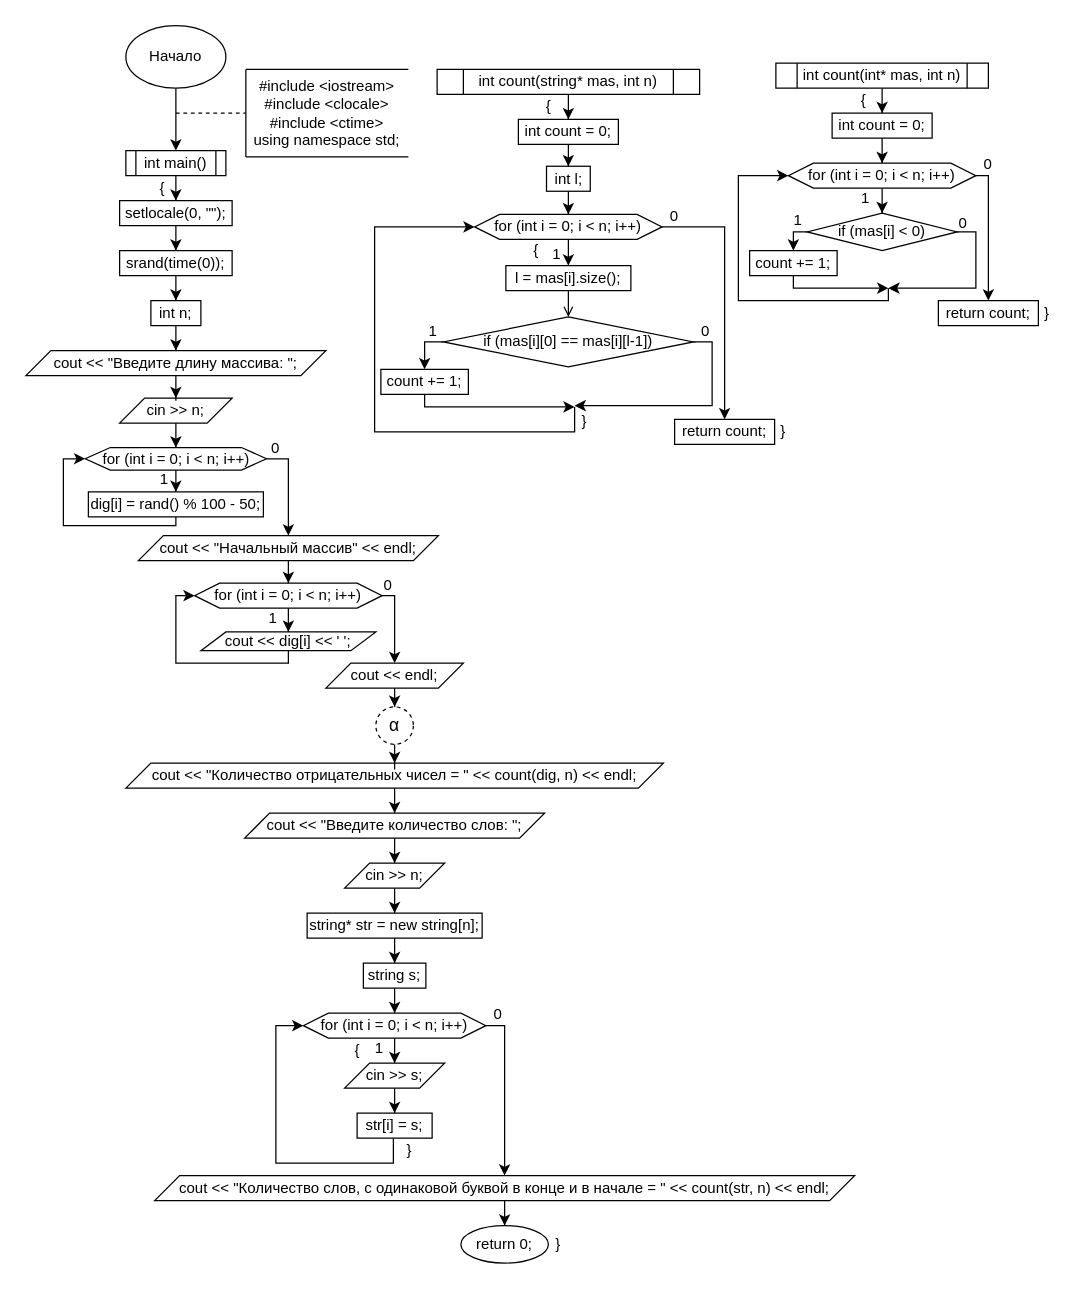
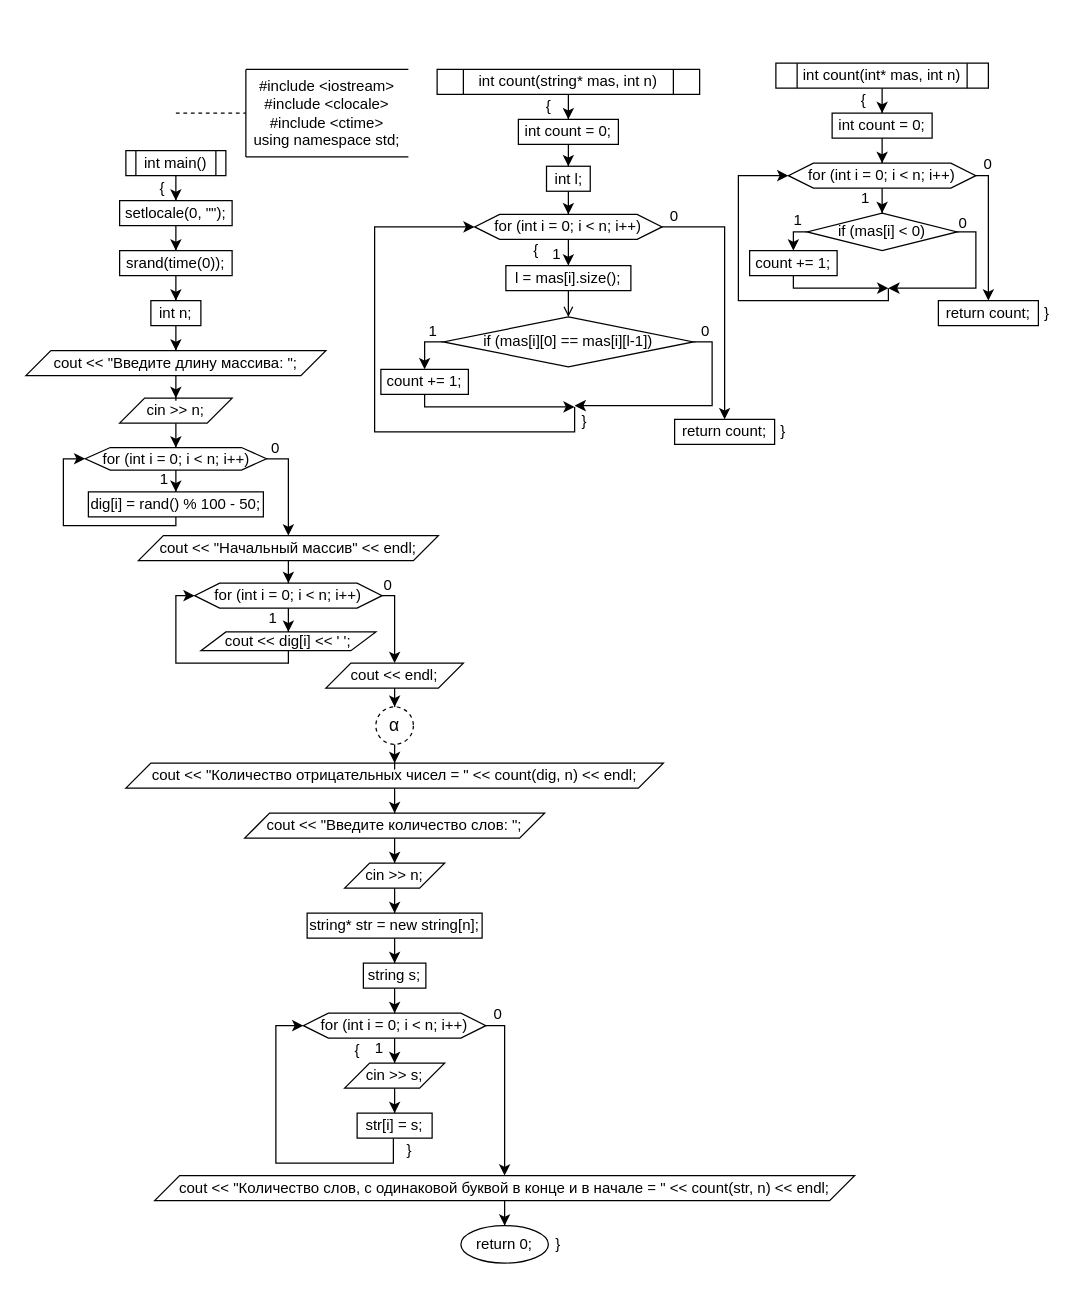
(176, 57) -> none
(176, 116) -> none
